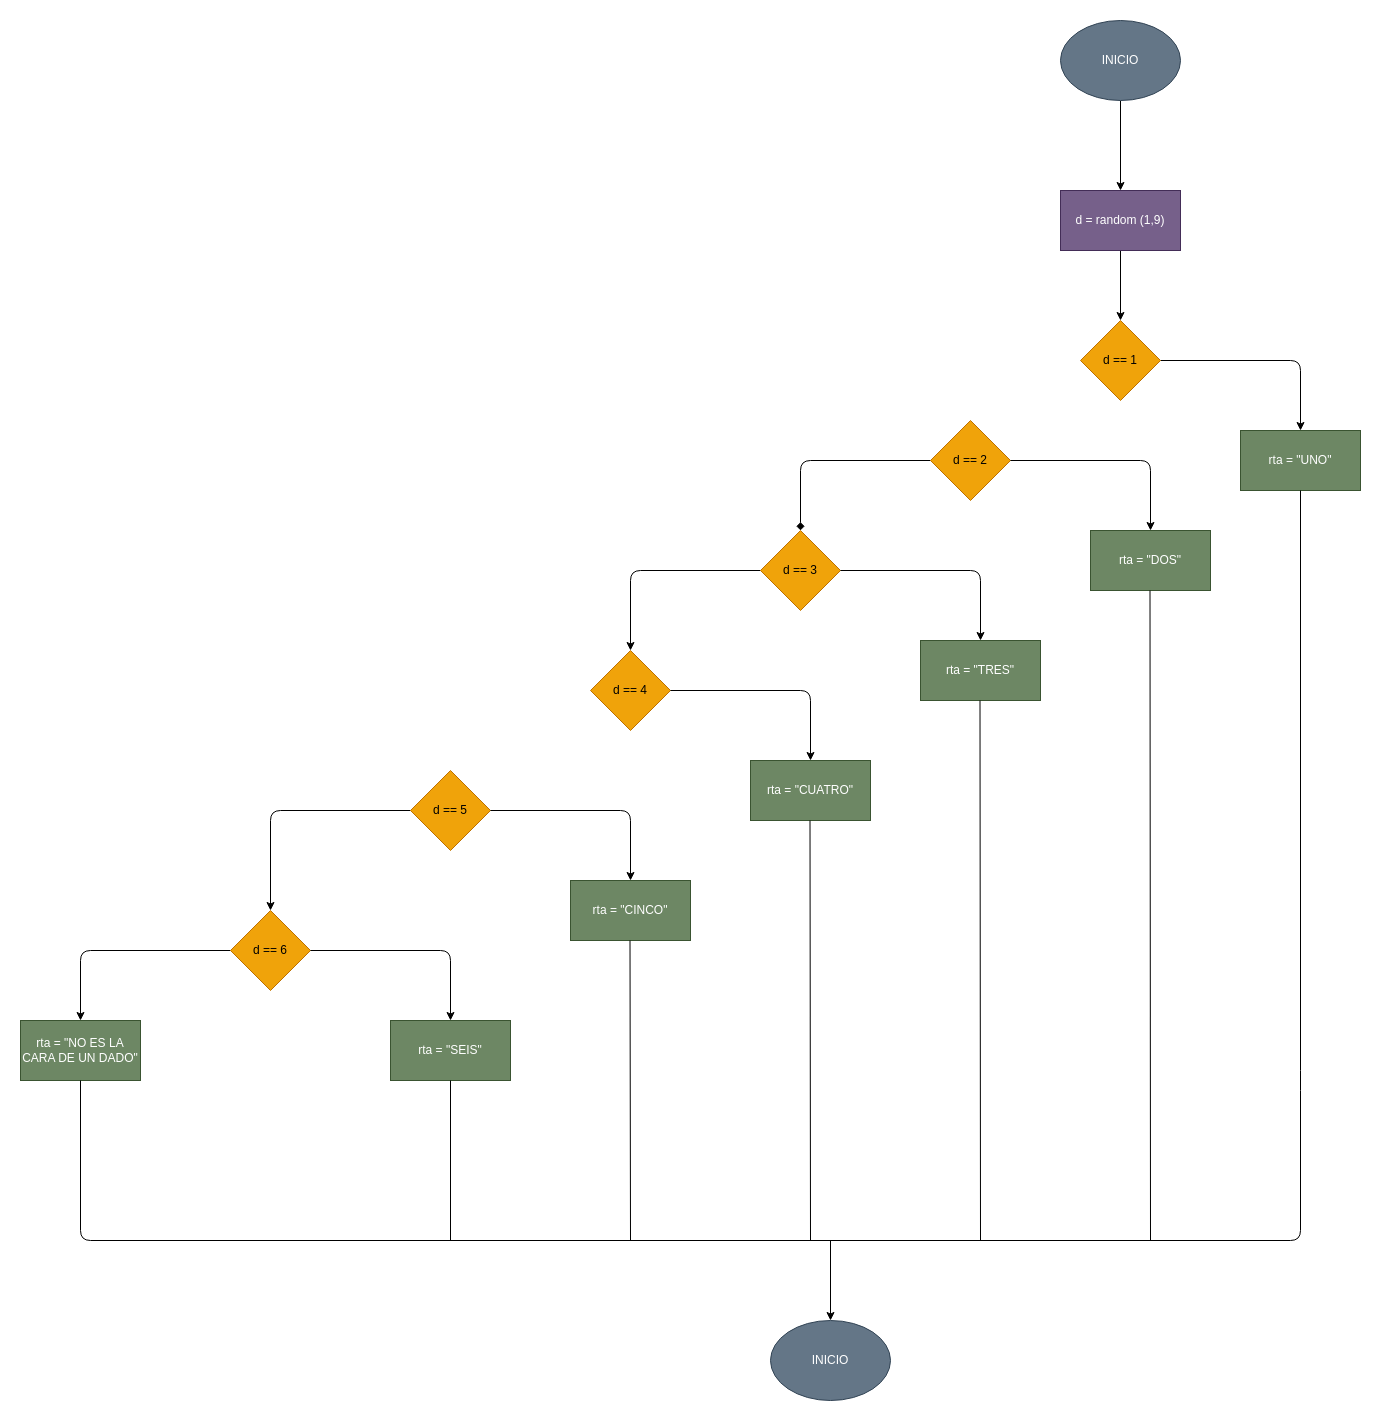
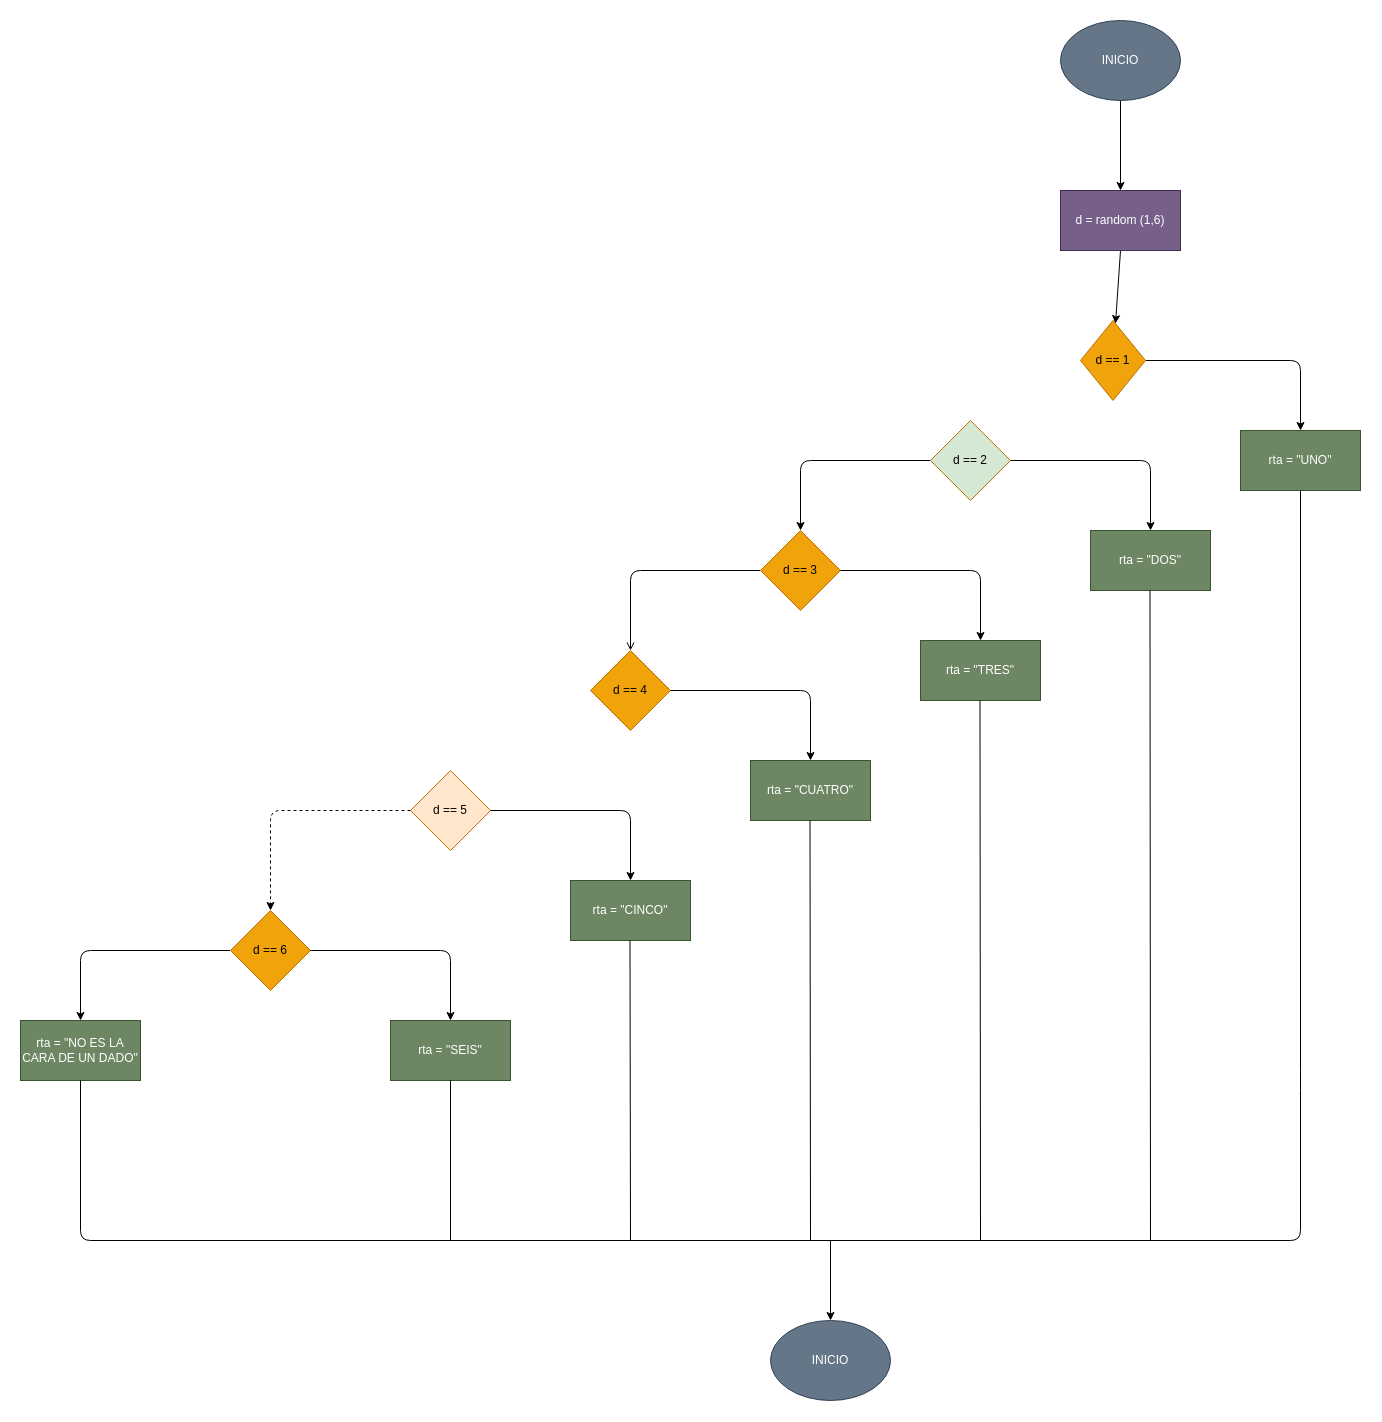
(1121, 221) -> (1121, 221)
(1121, 361) -> (1113, 361)
(971, 461) -> (971, 461)
(801, 522) -> (801, 522)
(631, 642) -> (631, 644)
(300, 811) -> (300, 811)
(451, 811) -> (451, 811)
